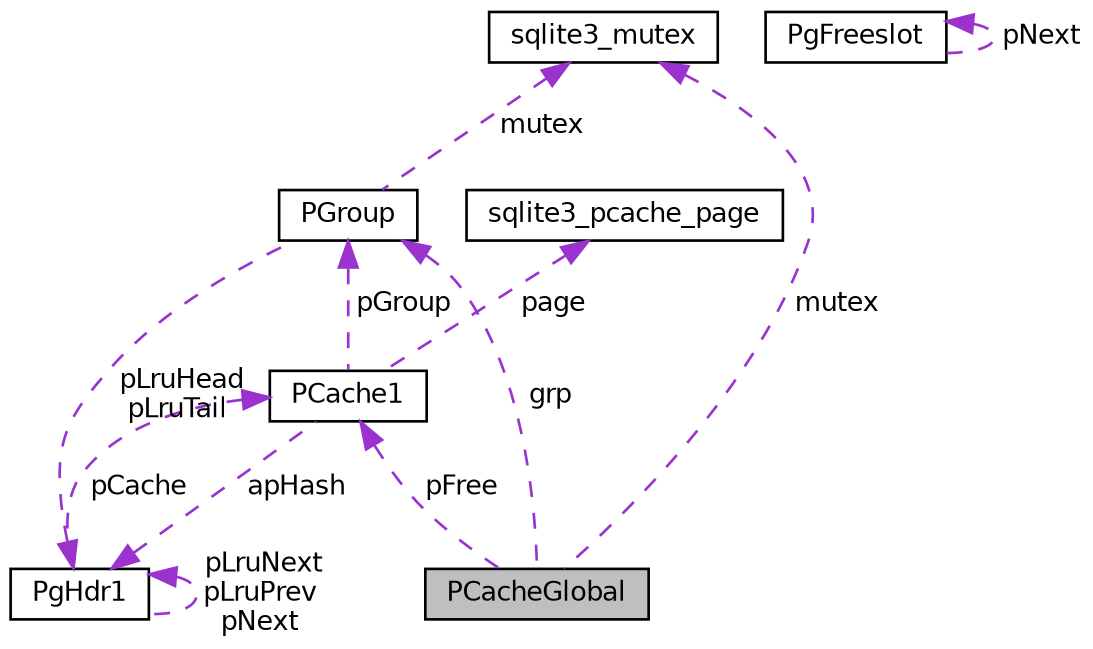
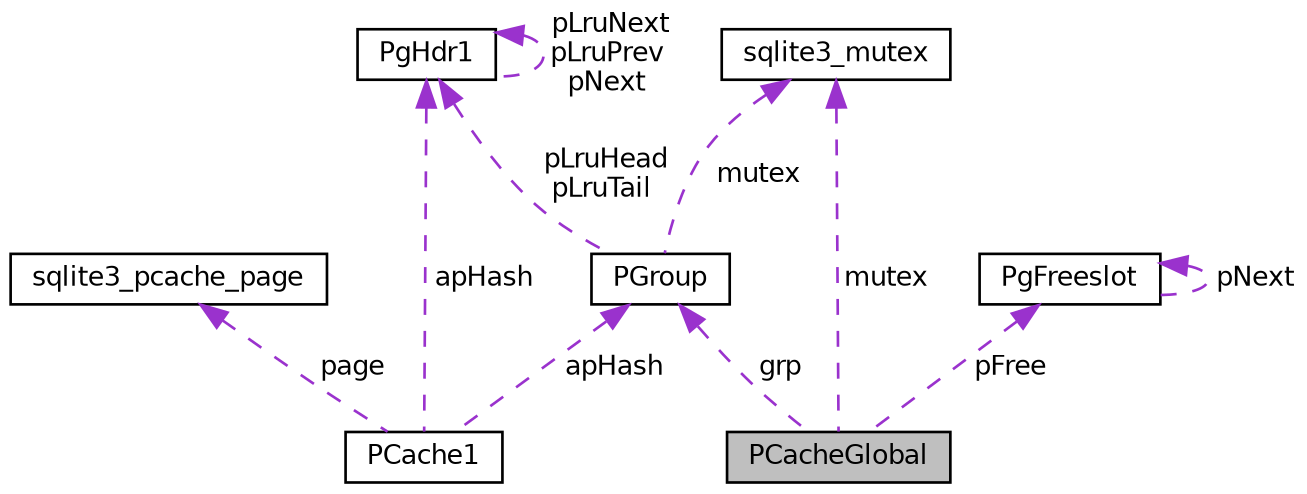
(400, 304) -> (610, 368)
(112, 445) -> none
(430, 515) -> (943, 377)
